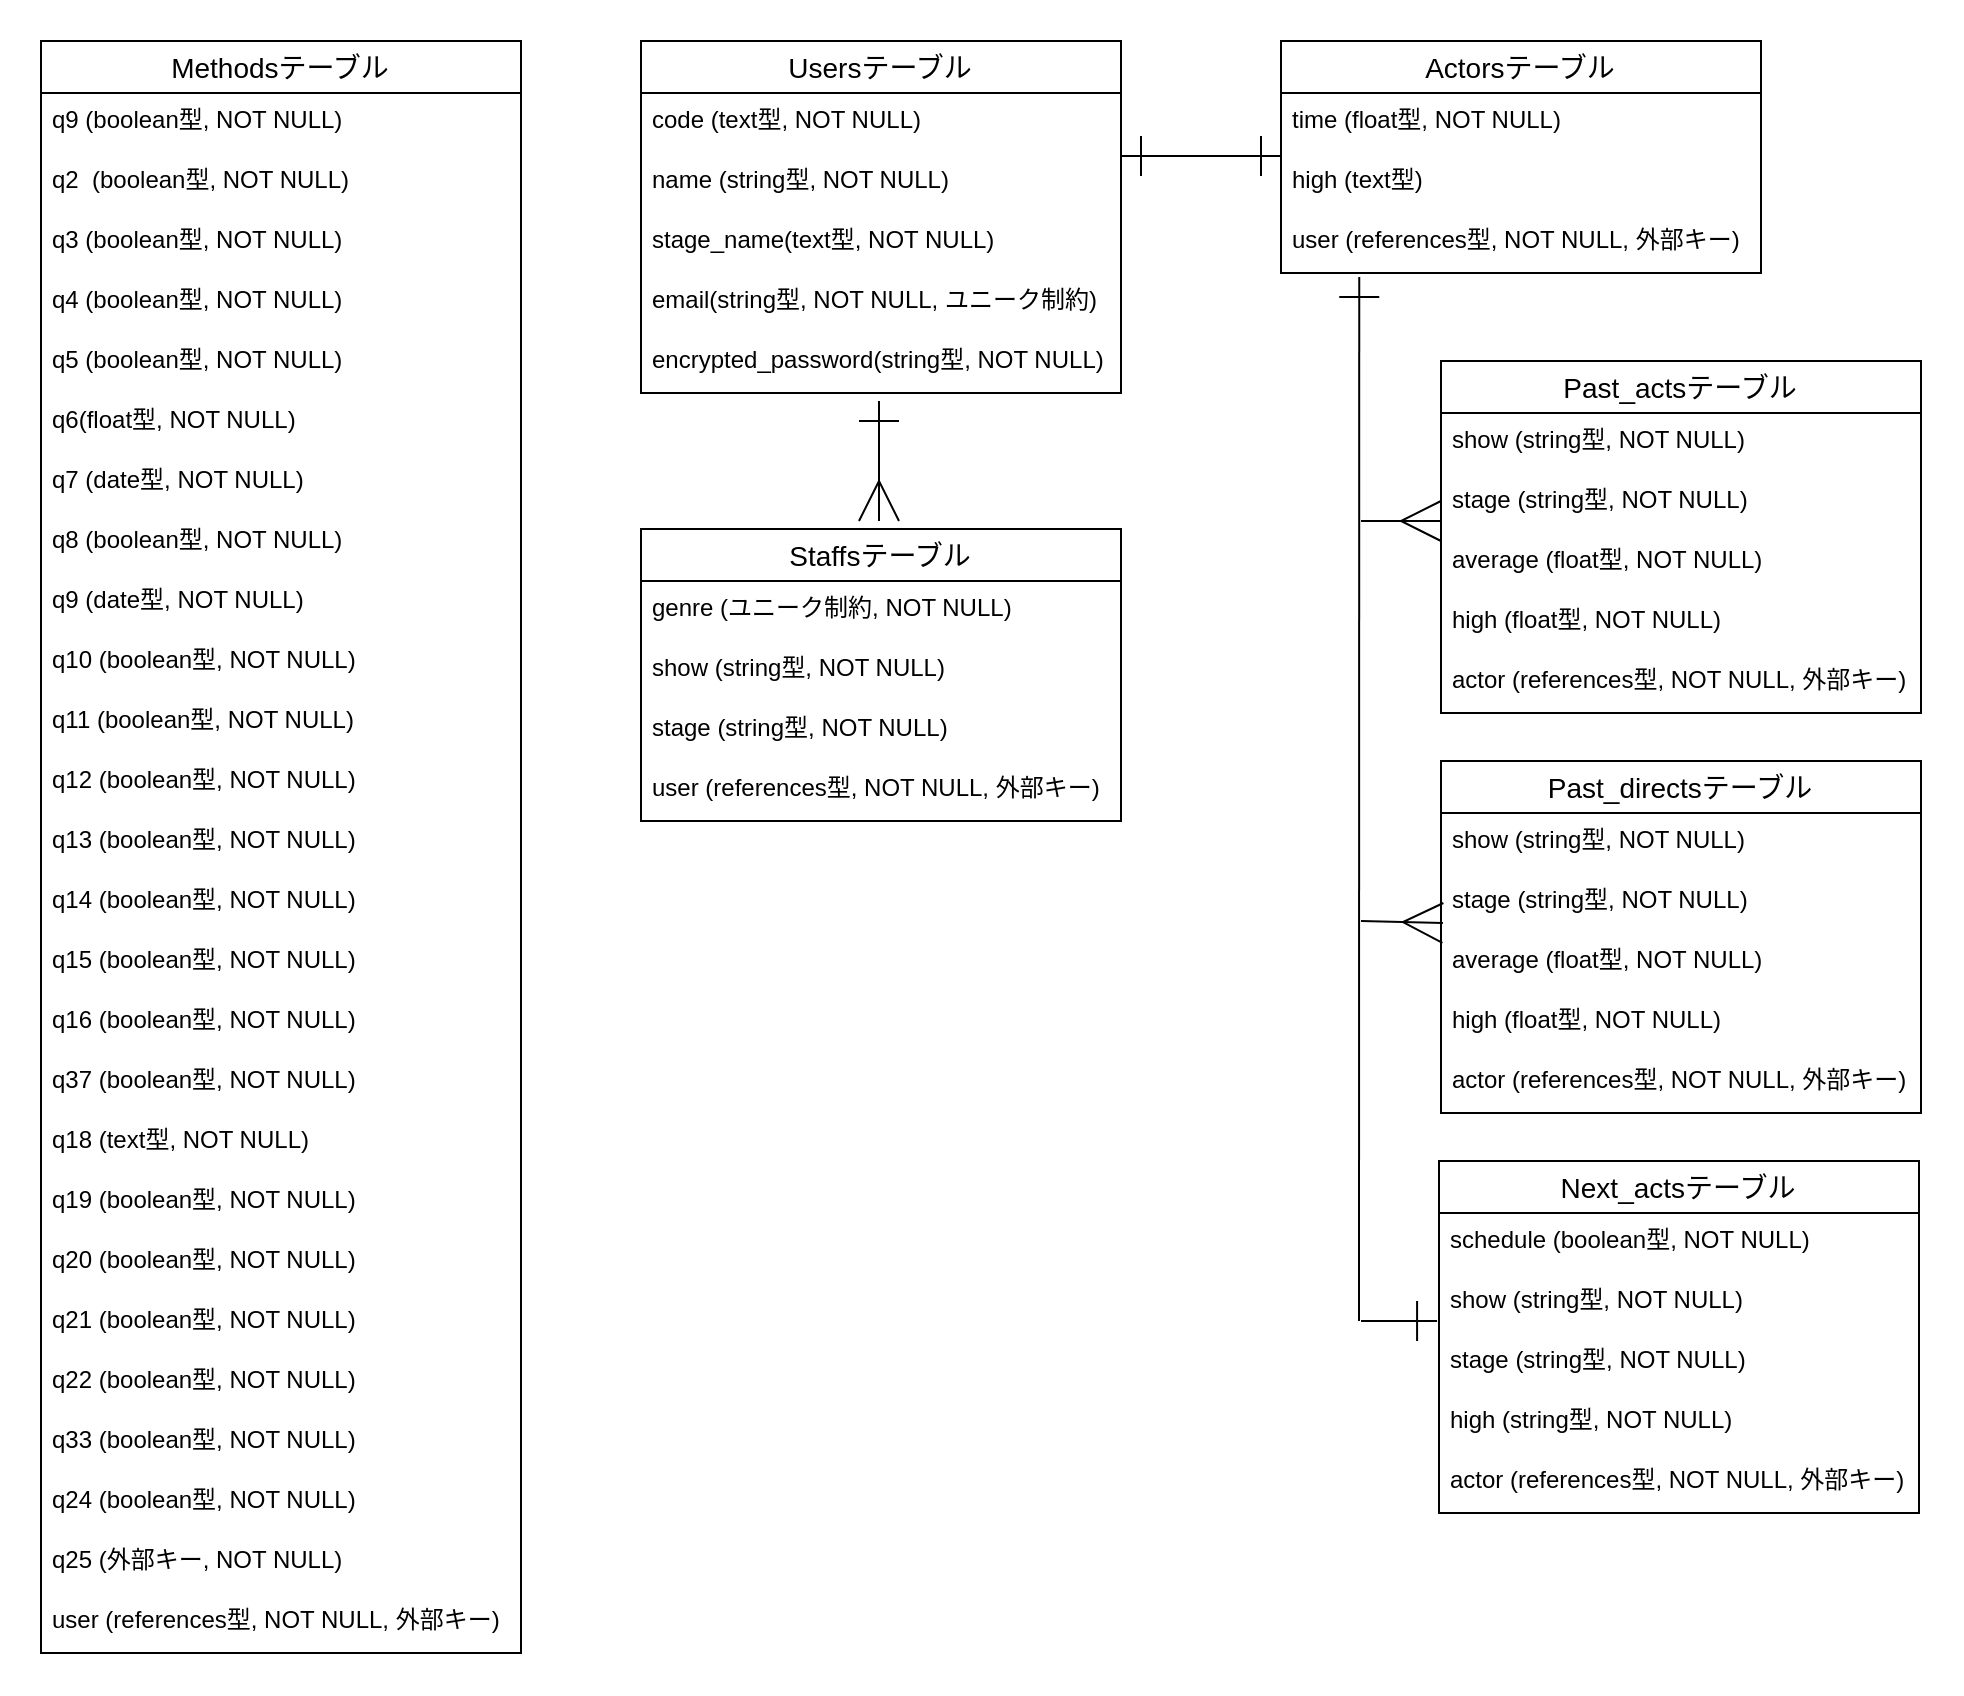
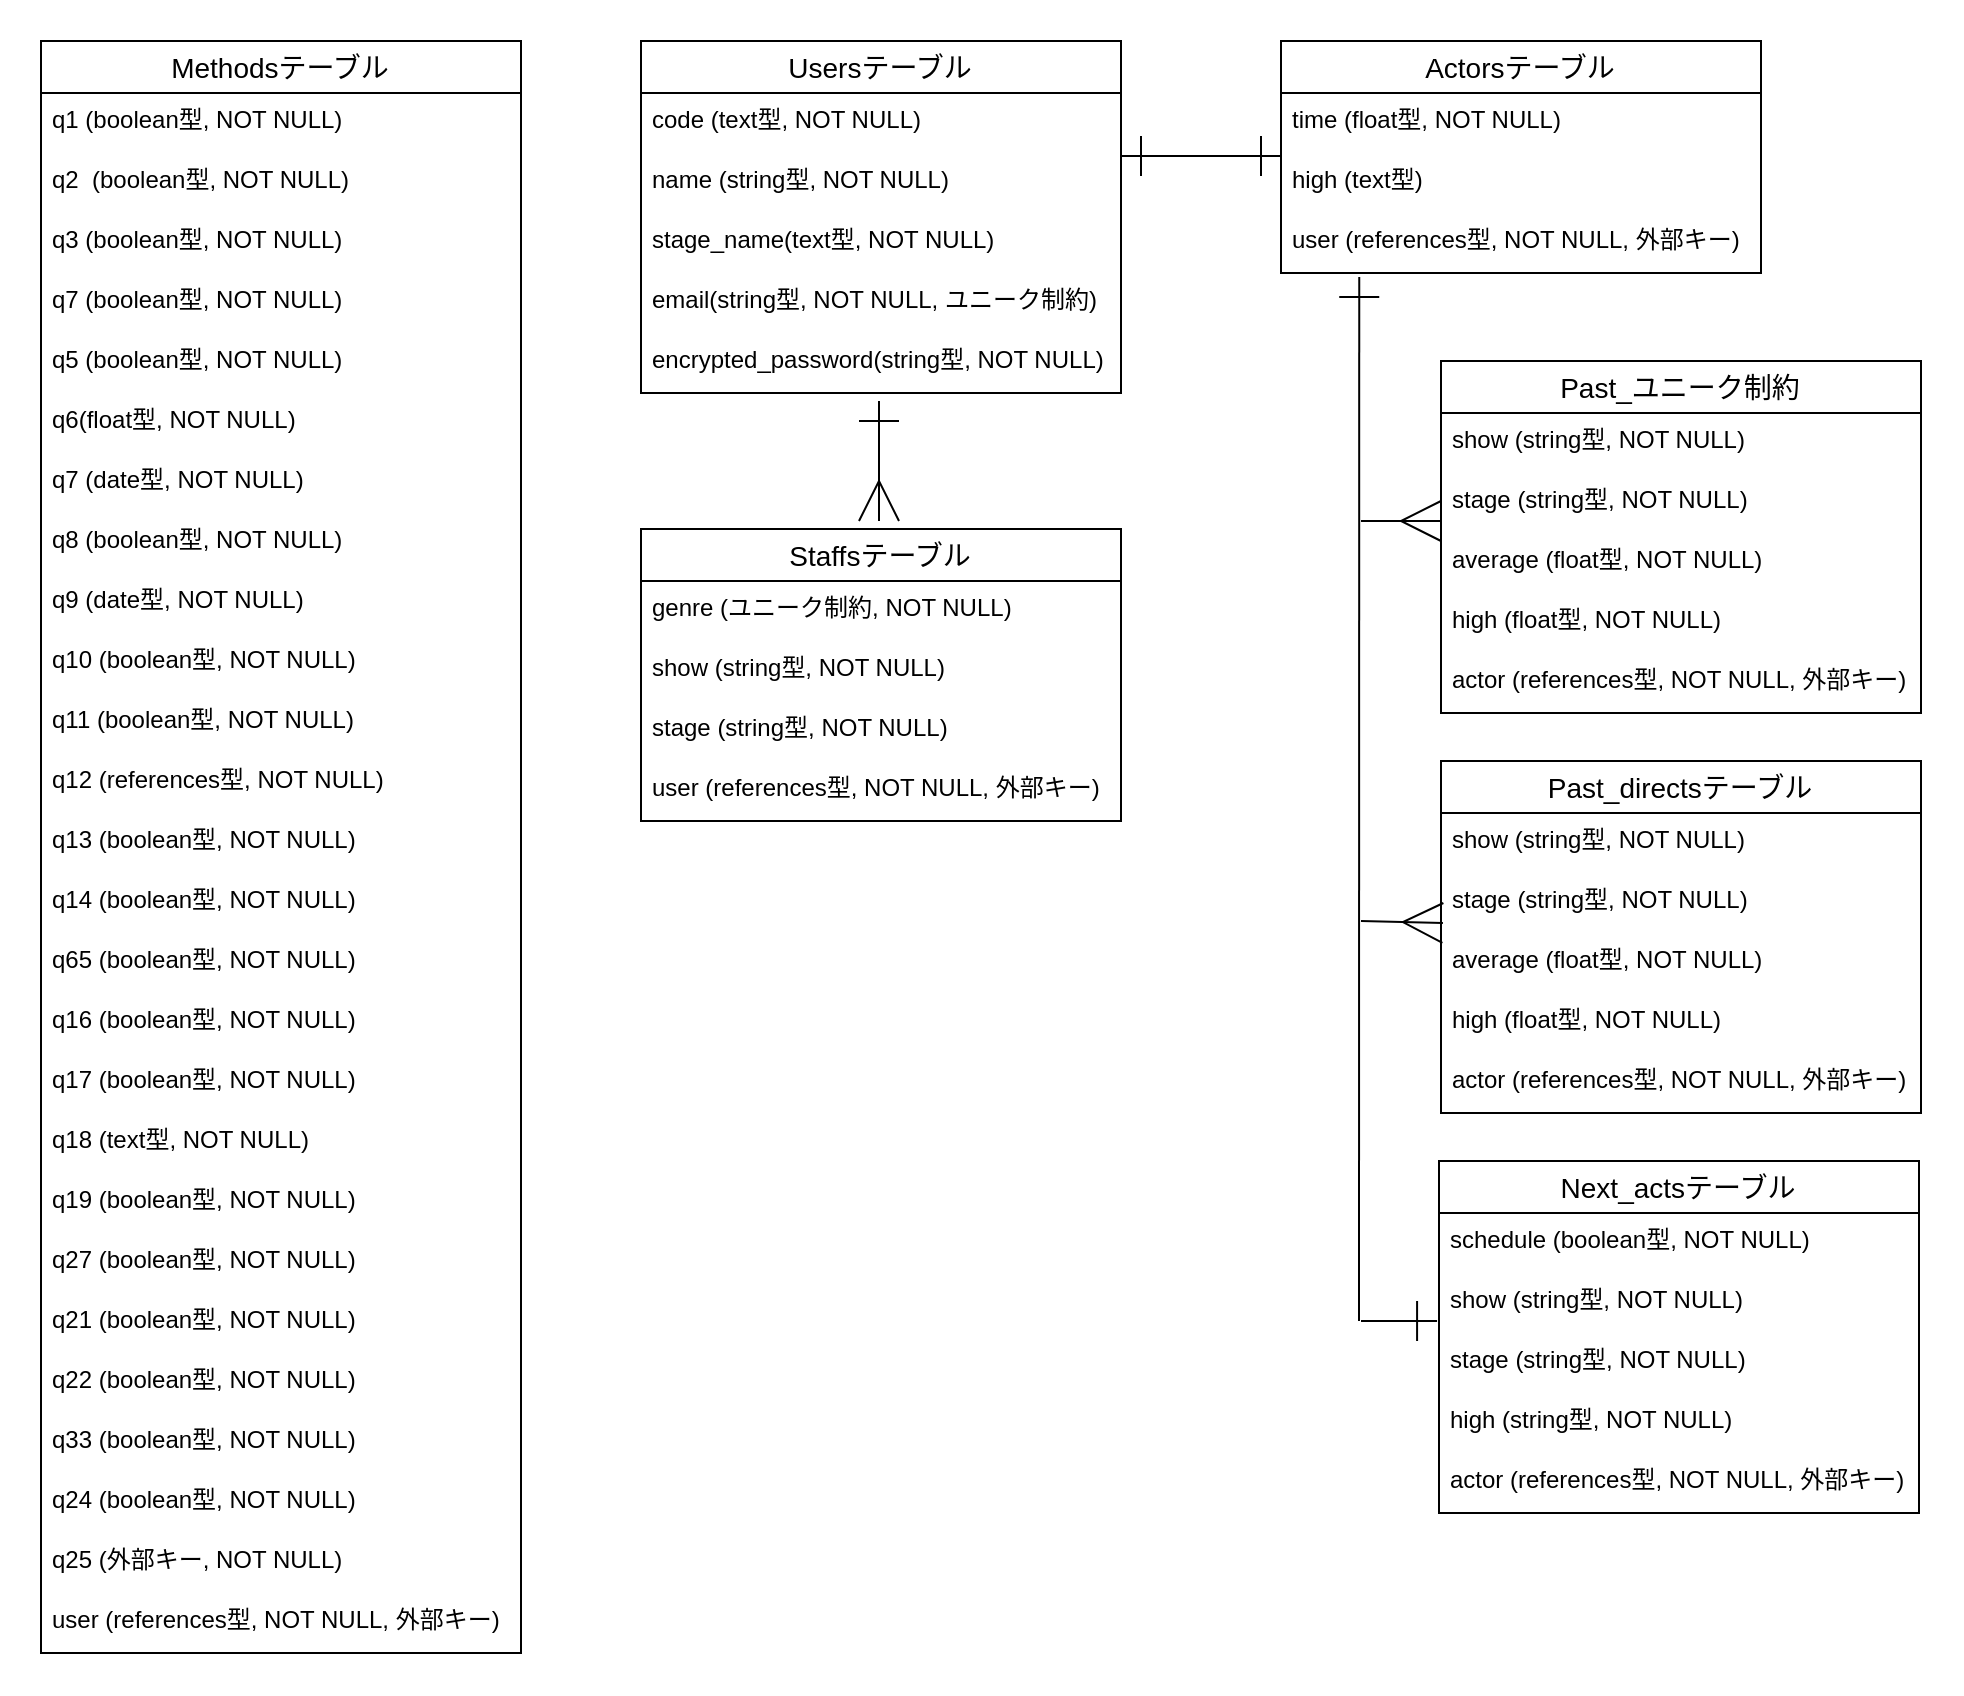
(196, 120) -> (196, 120)
(196, 300) -> (196, 300)
(1680, 389) -> (1680, 389)
(203, 780) -> (226, 780)
(203, 960) -> (203, 960)
(203, 1080) -> (203, 1080)
(203, 1260) -> (203, 1260)
